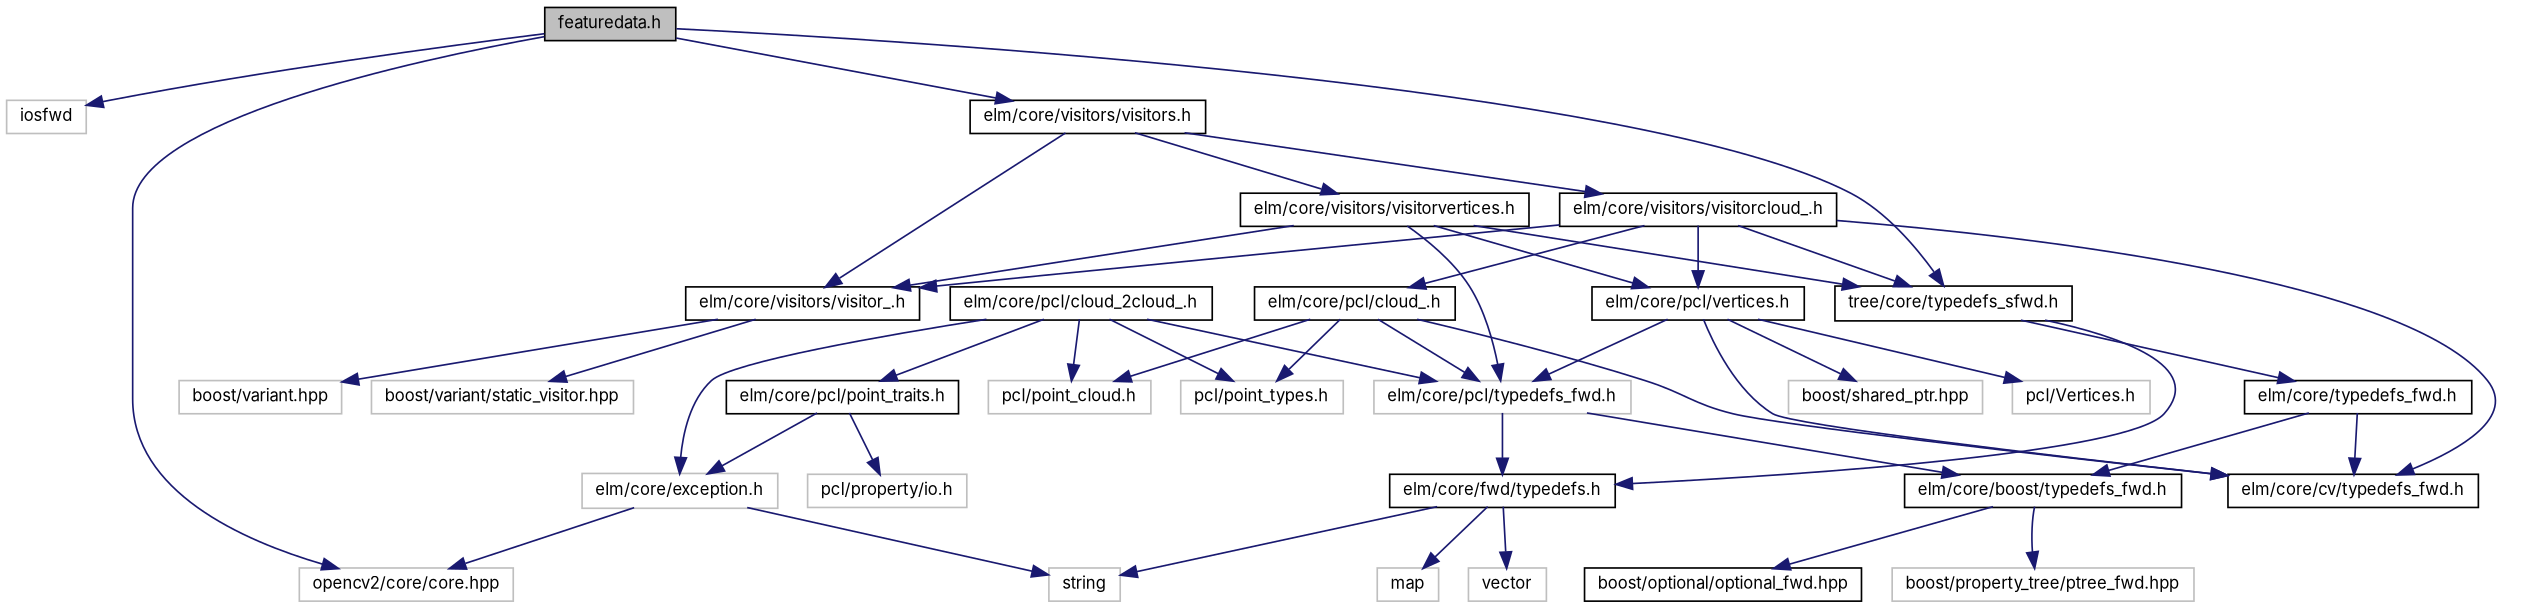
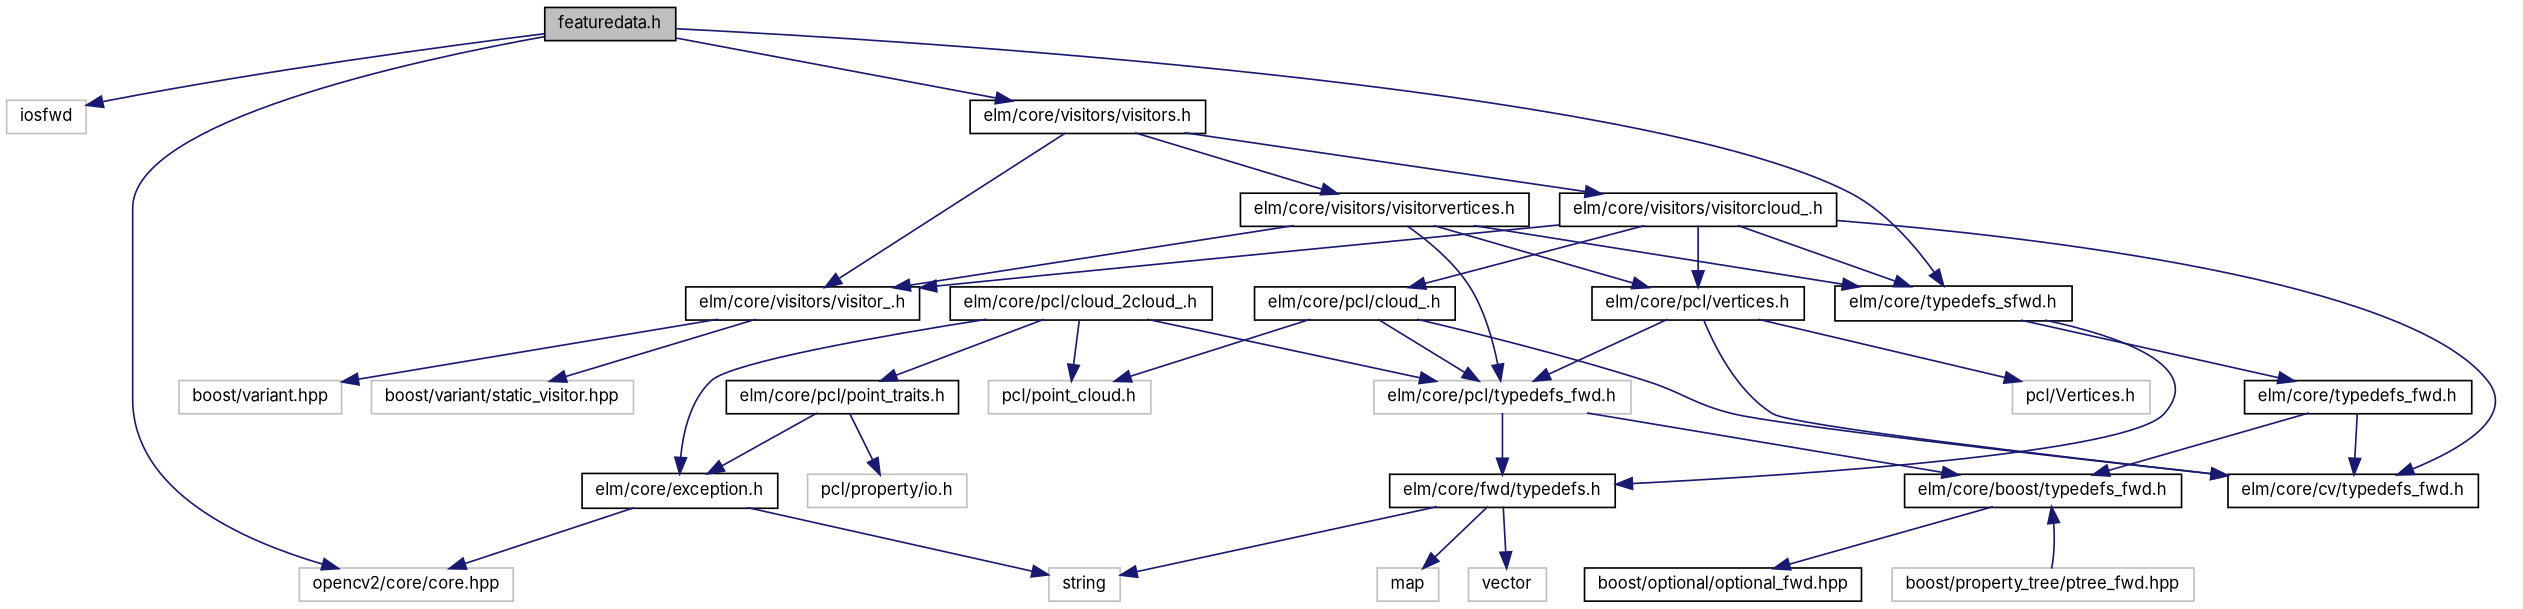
(1954, 303) -> (1954, 303)
(1262, 397) -> none
(1886, 397) -> none
(680, 491) -> (680, 491)
(2032, 529) -> (2054, 546)
